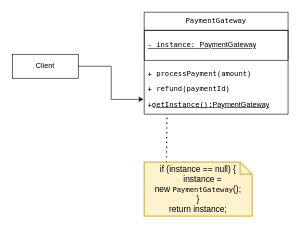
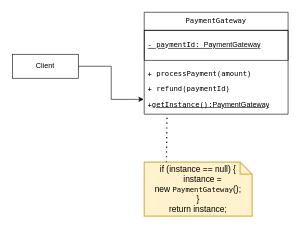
(198, 45) -> (200, 45)
